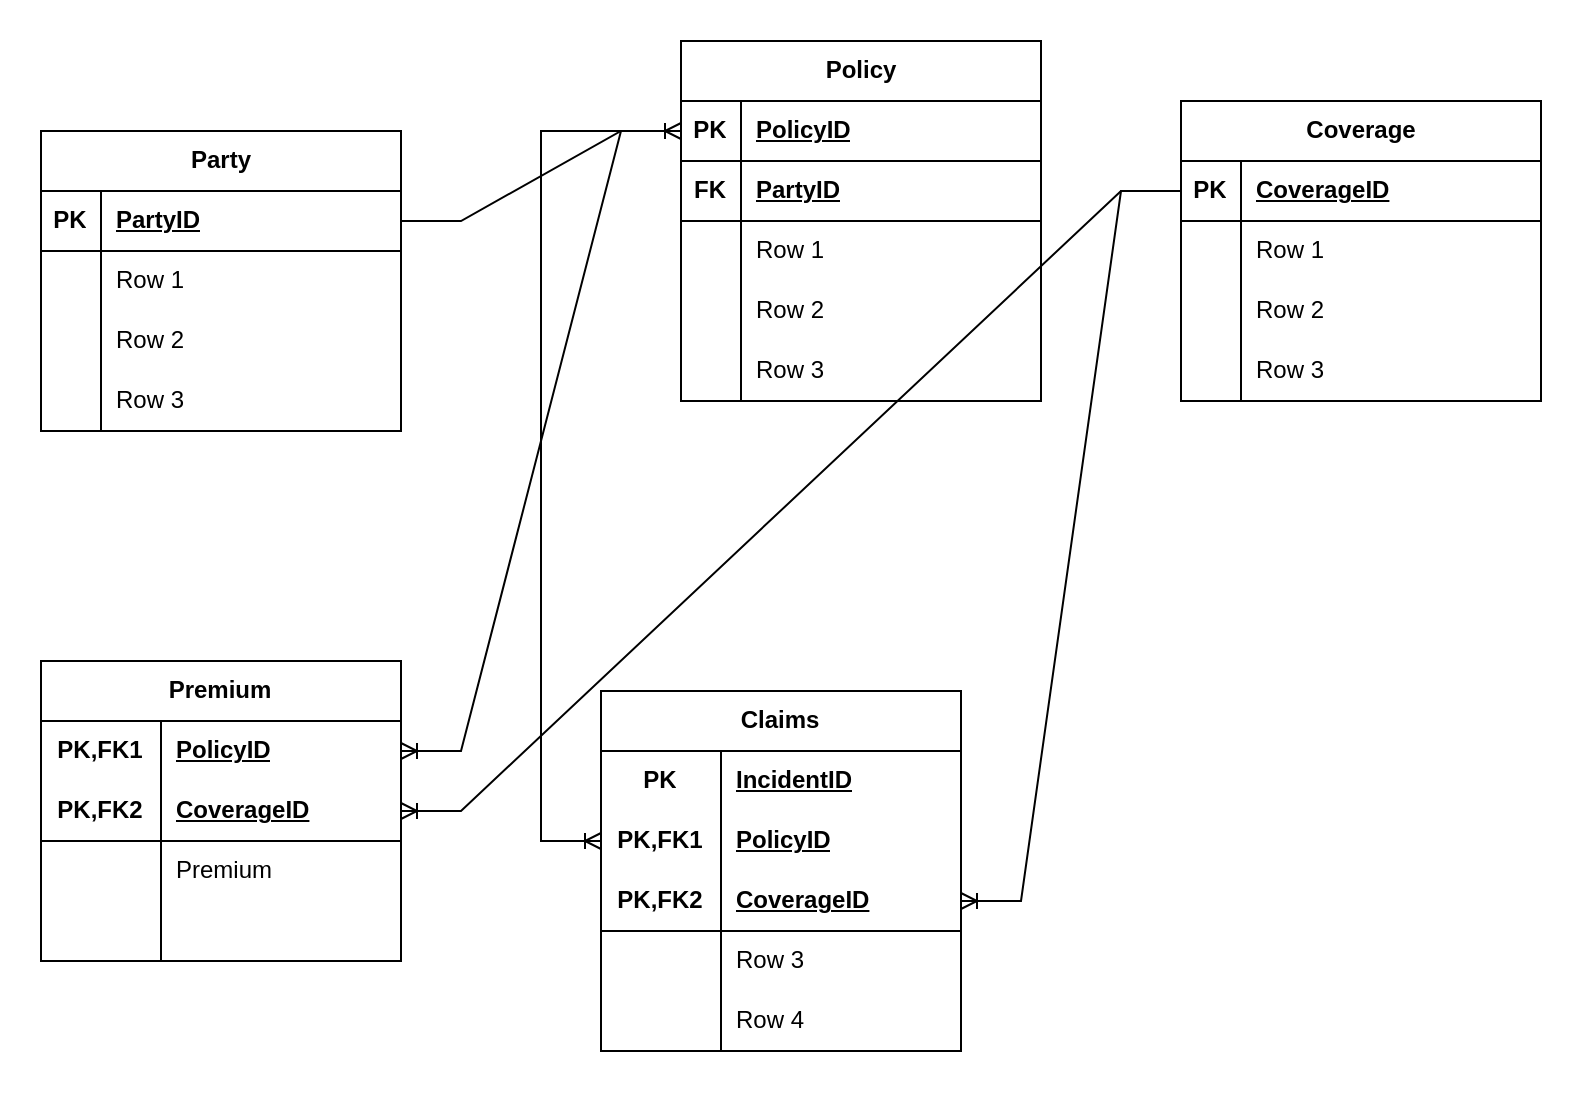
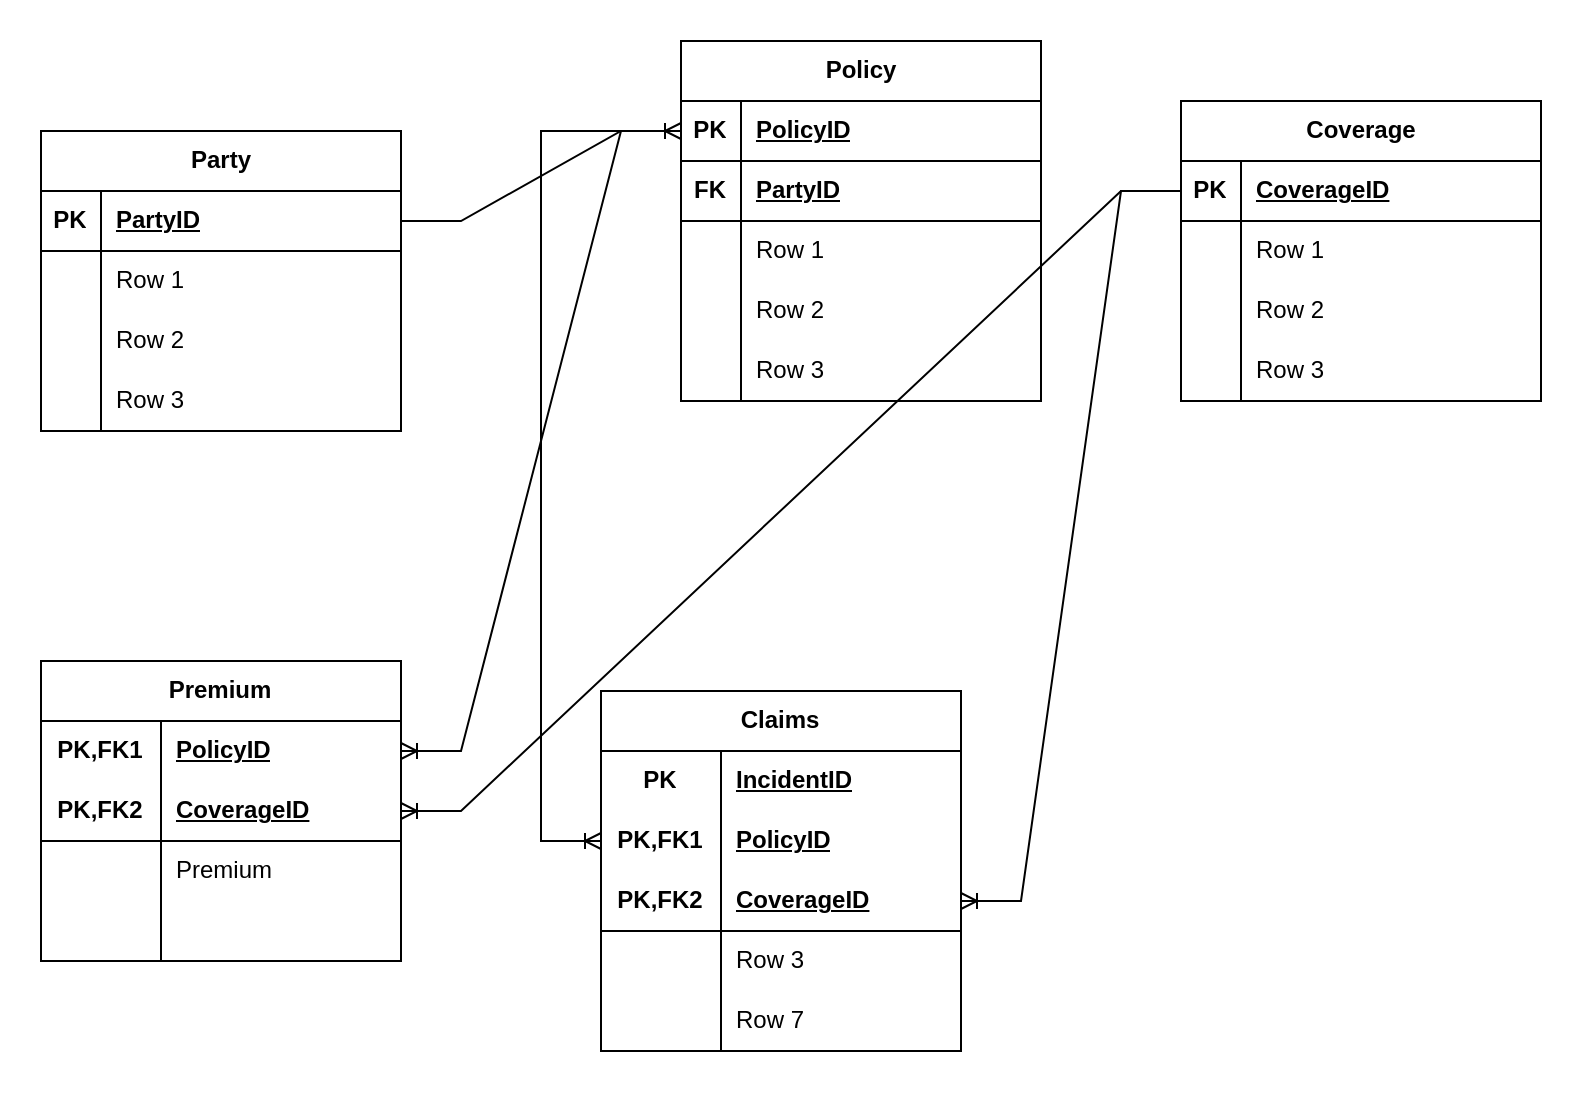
(767, 1021) -> (767, 1021)
